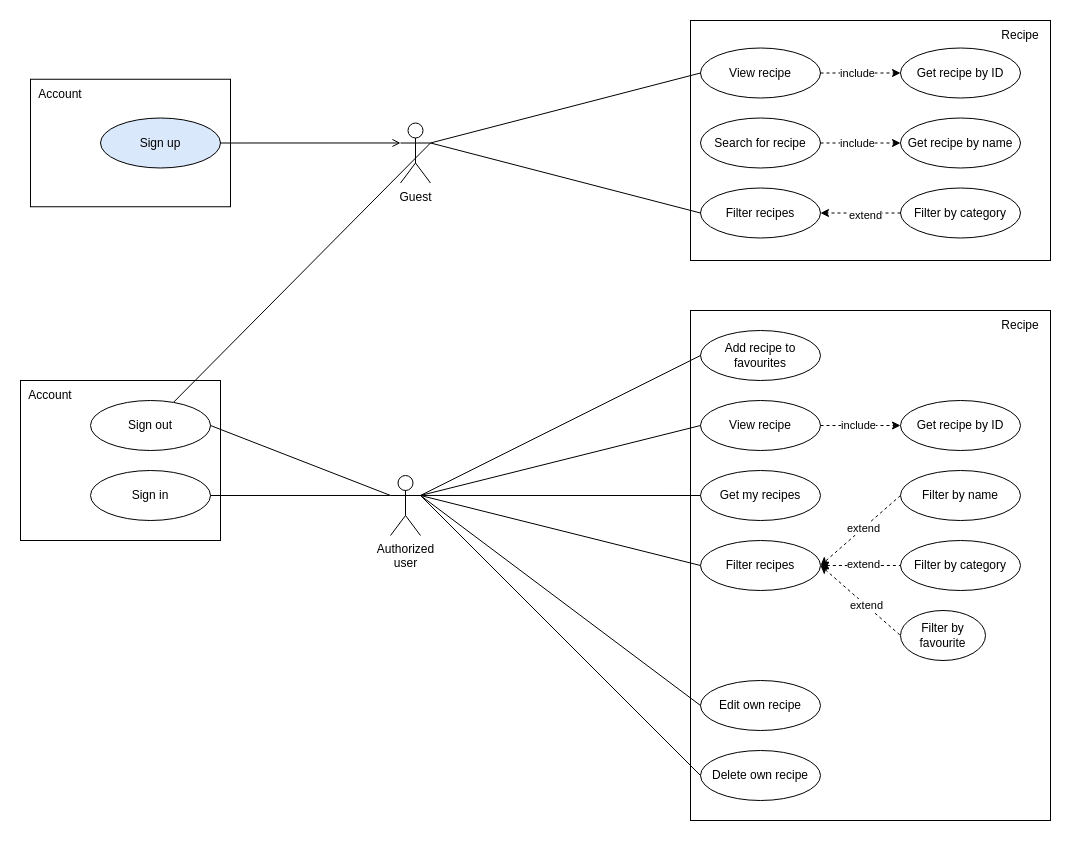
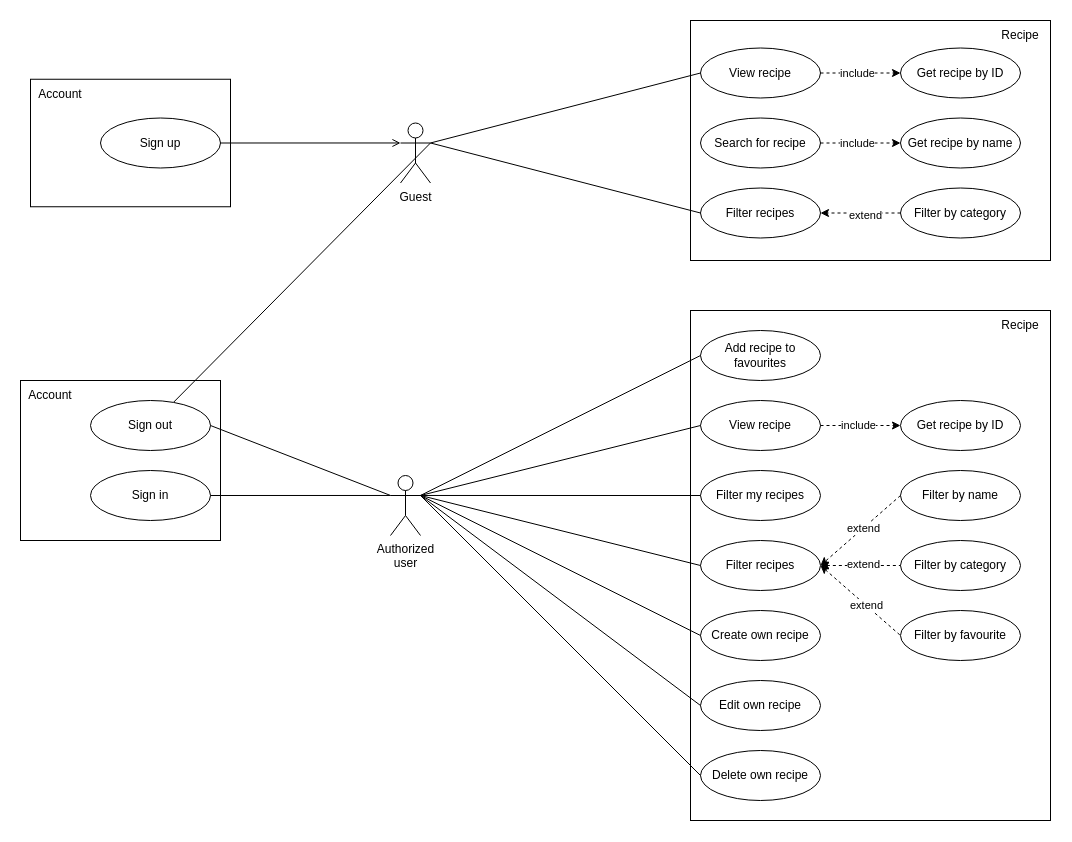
(161, 143) -> (161, 143)
(761, 496) -> (761, 496)
none -> (565, 568)
none -> (761, 636)
(943, 636) -> (961, 636)
